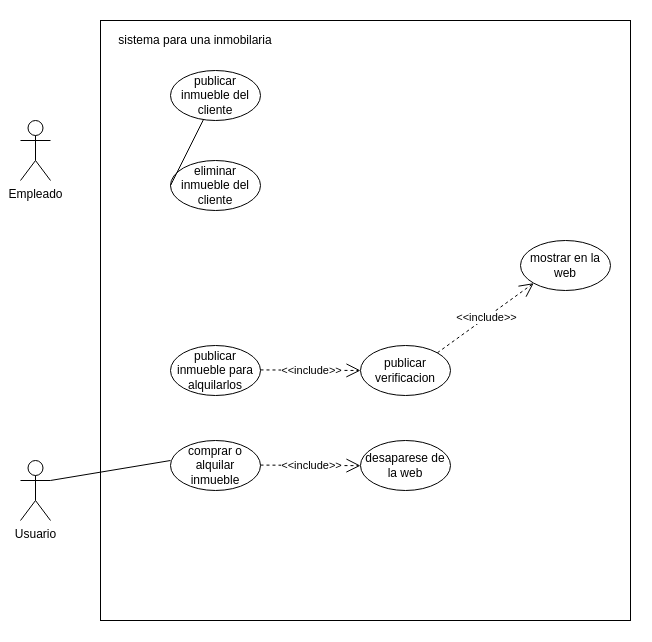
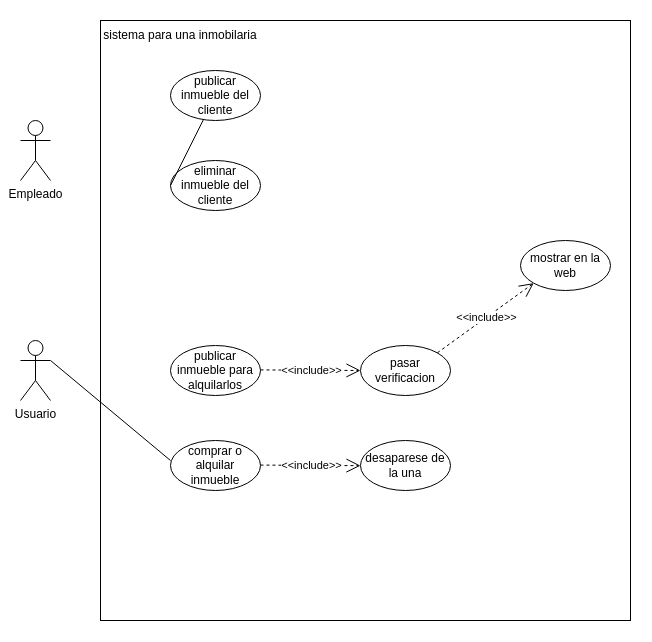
(196, 41) -> (181, 36)
(406, 371) -> (406, 371)
(406, 466) -> (406, 466)
(36, 491) -> (36, 371)
